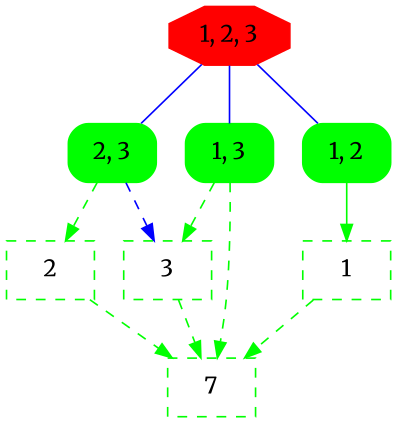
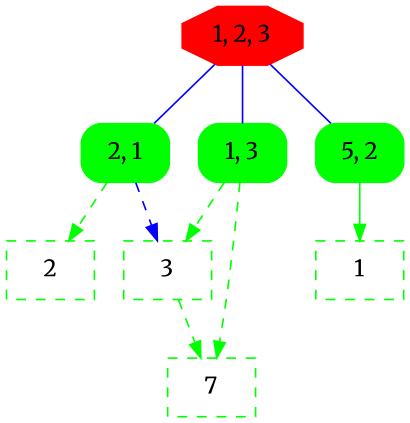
(112, 153) -> (125, 153)
(347, 153) -> (360, 153)
(124, 324) -> none
(285, 324) -> none
